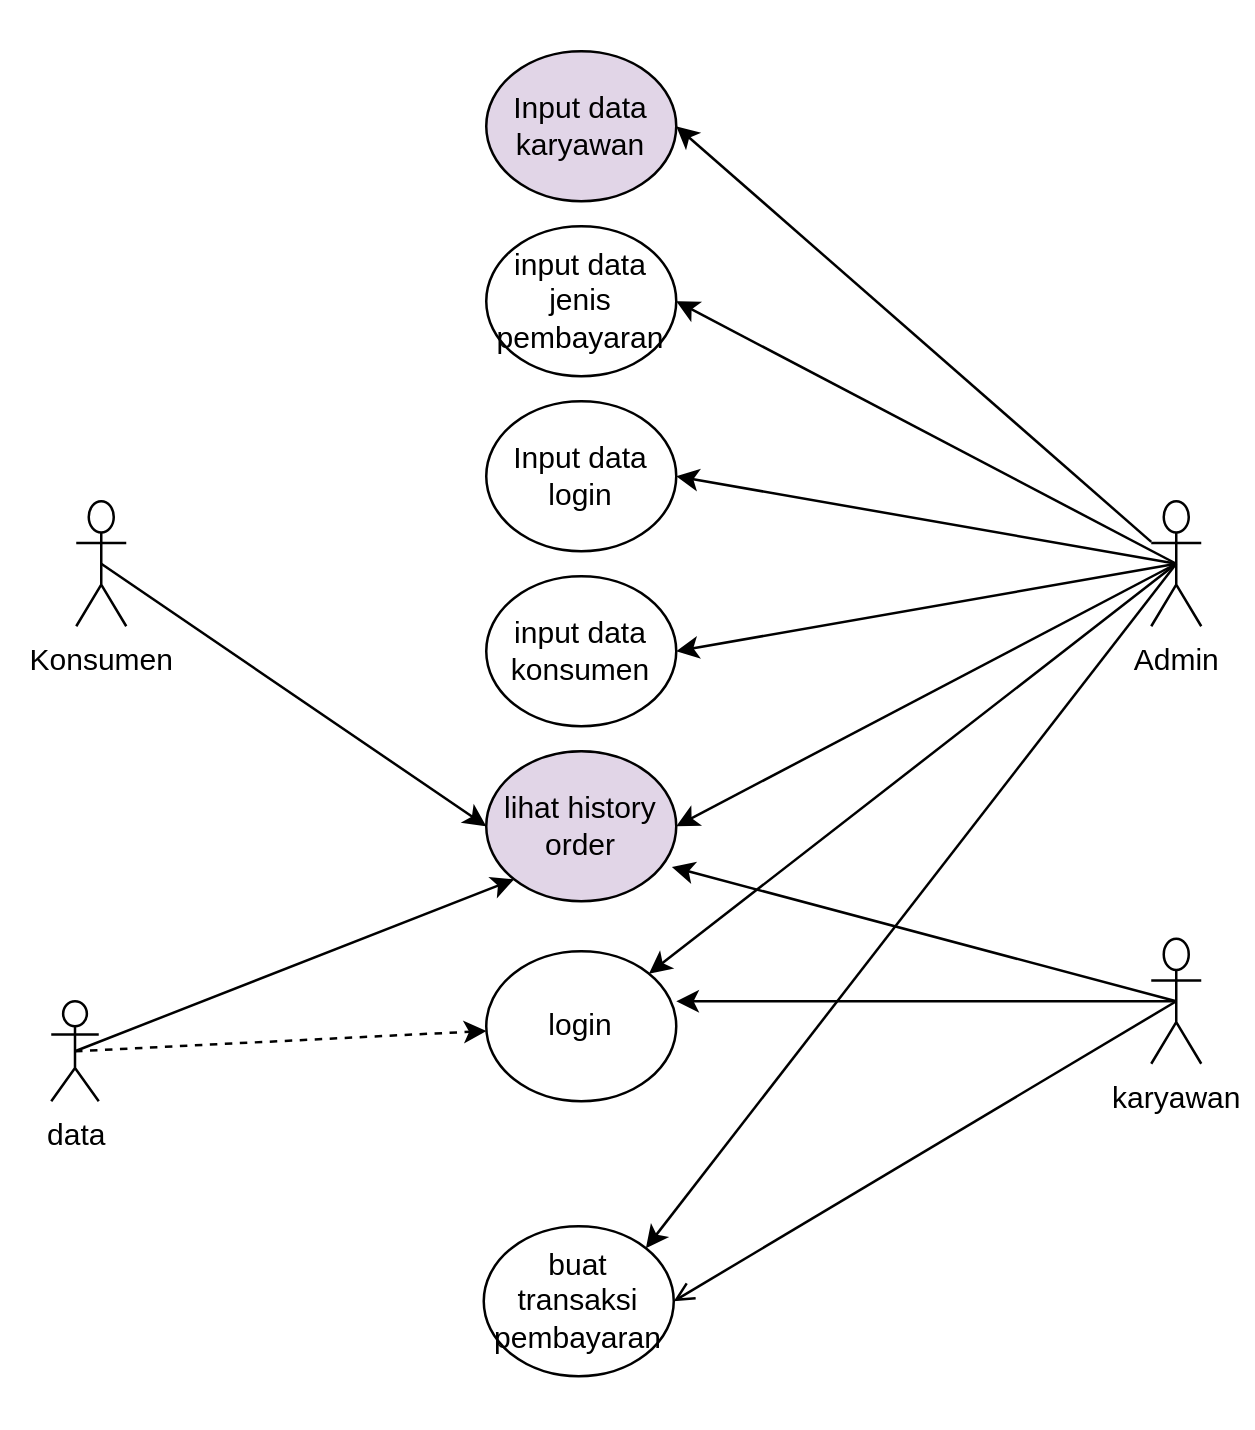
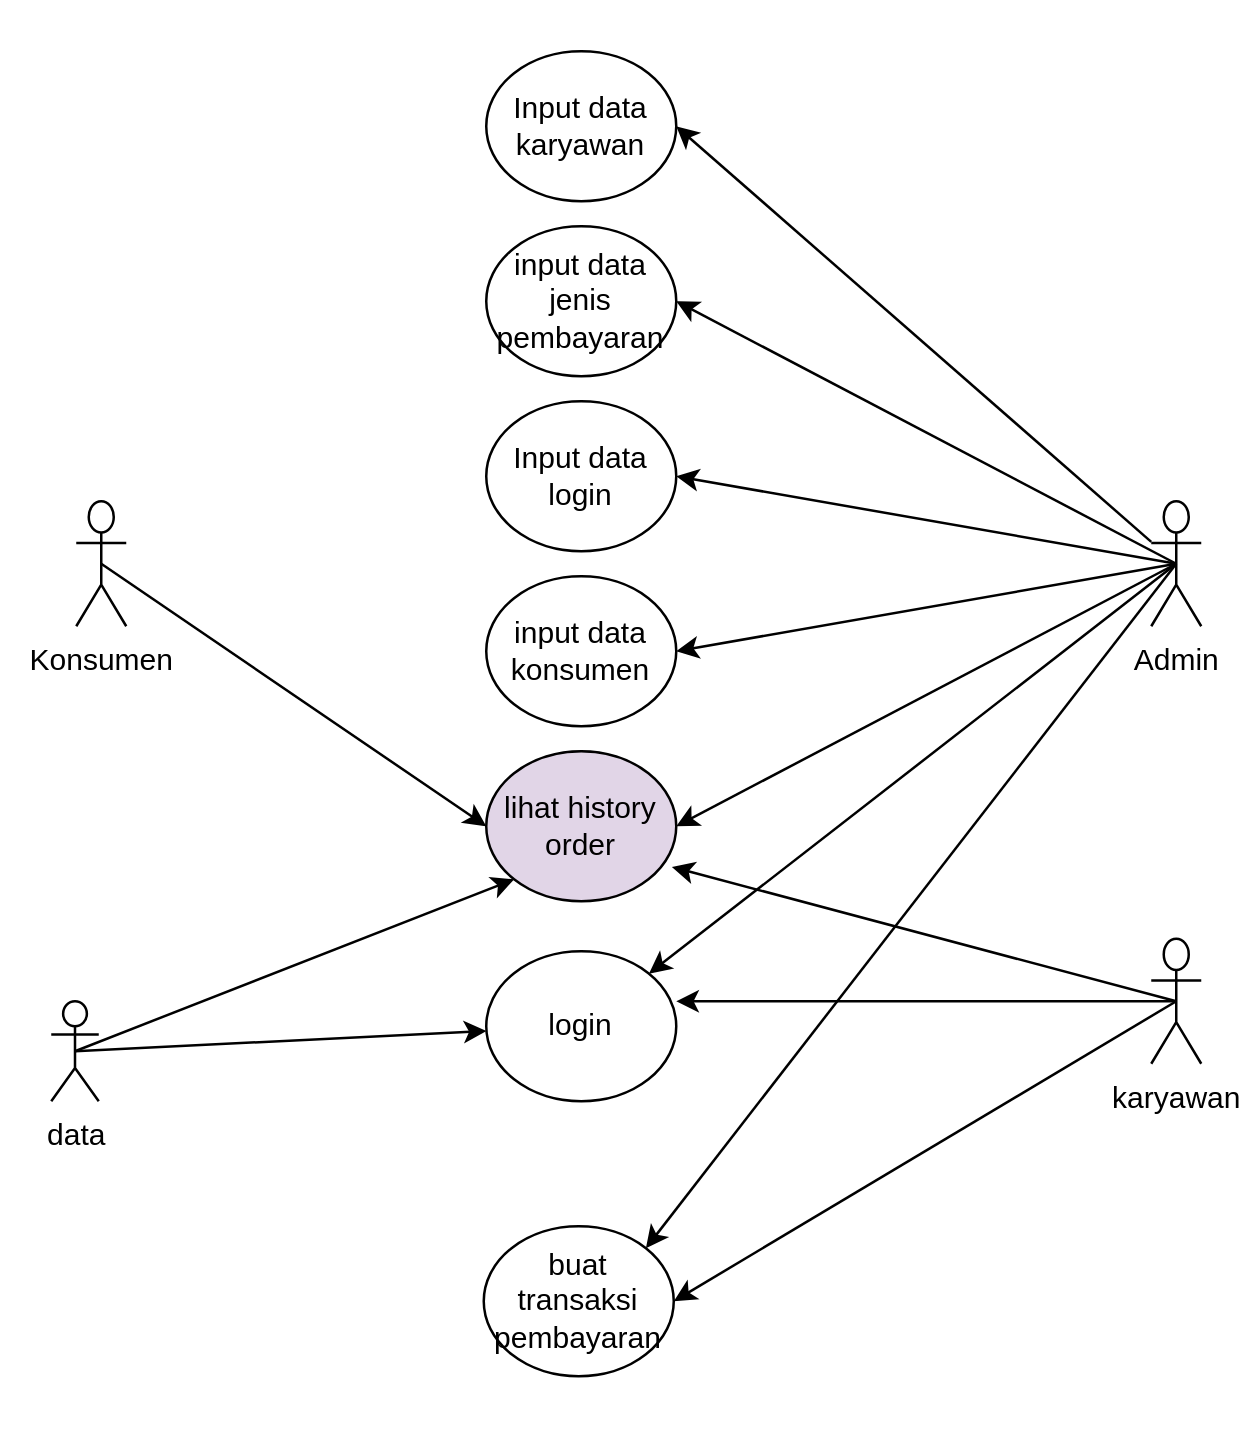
(581, 126) -> (581, 126)
(280, 1041) -> (280, 1041)
(686, 1294) -> (689, 1292)
